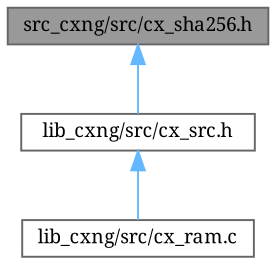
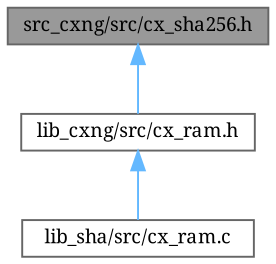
(138, 132) -> (138, 132)
(138, 238) -> (138, 238)
